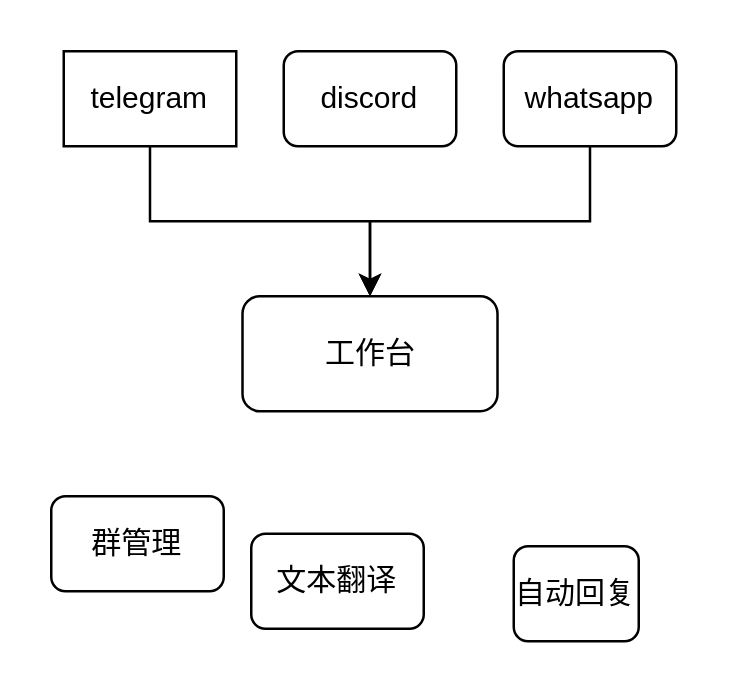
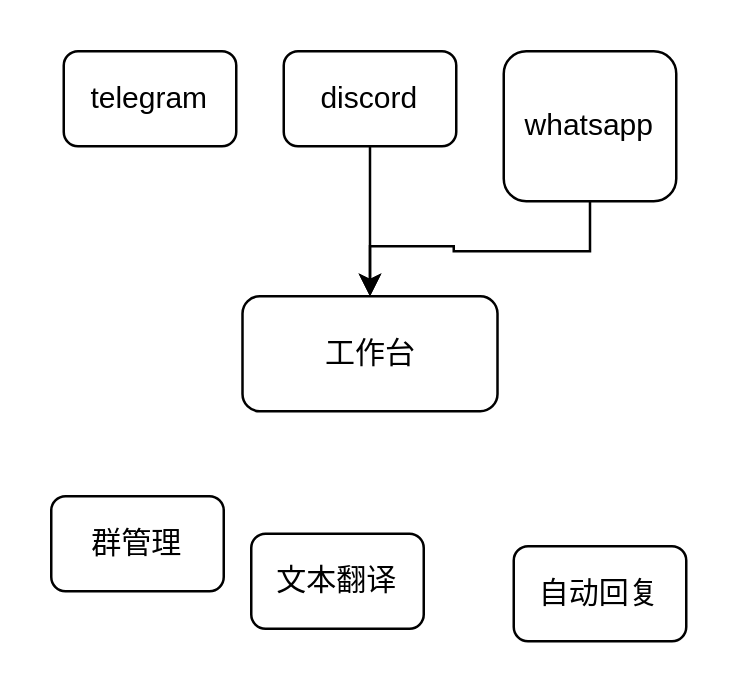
(150, 99) -> (150, 99)
(590, 99) -> (590, 126)
none -> (370, 181)
(220, 221) -> none
(576, 594) -> (600, 594)
